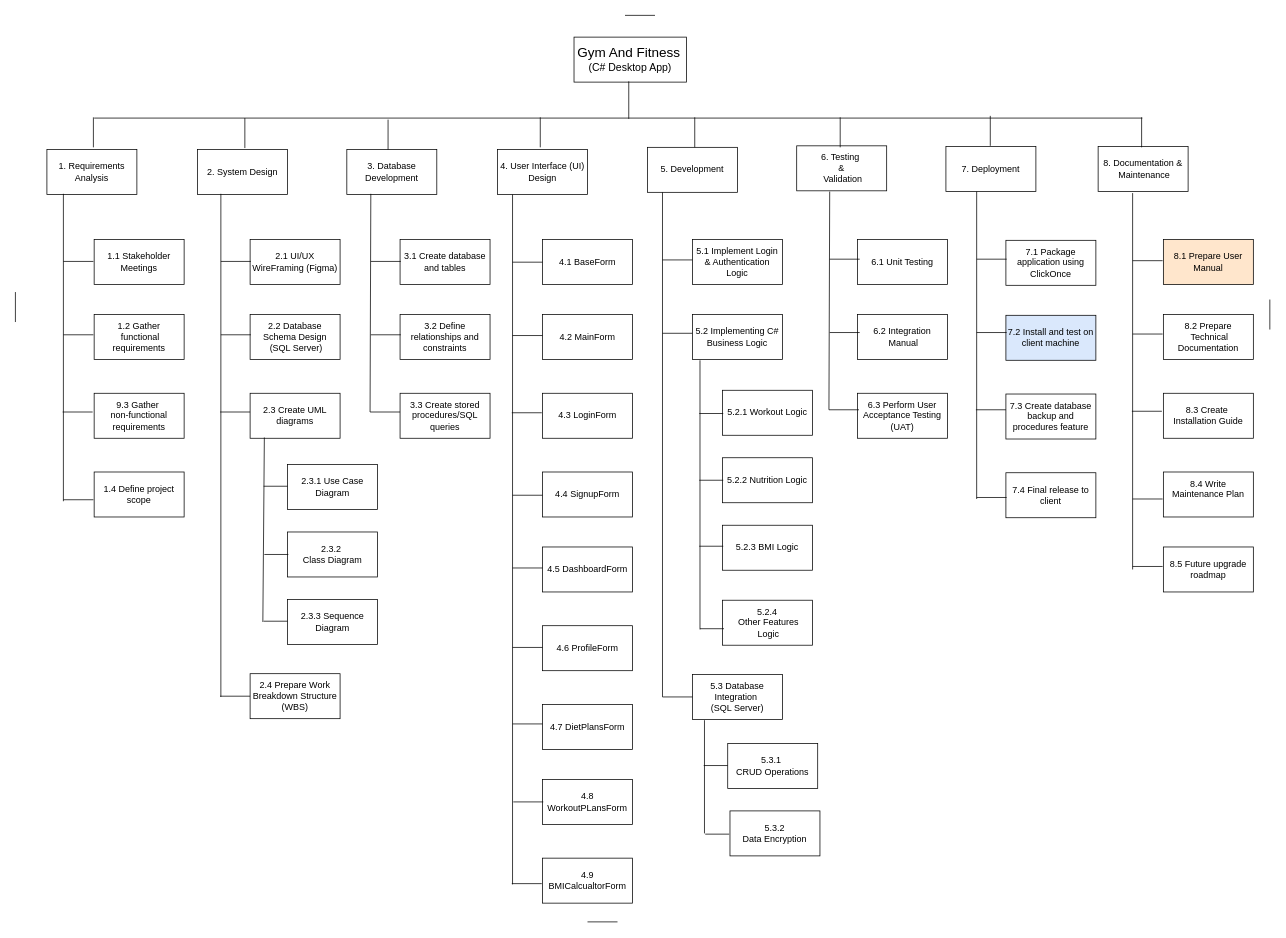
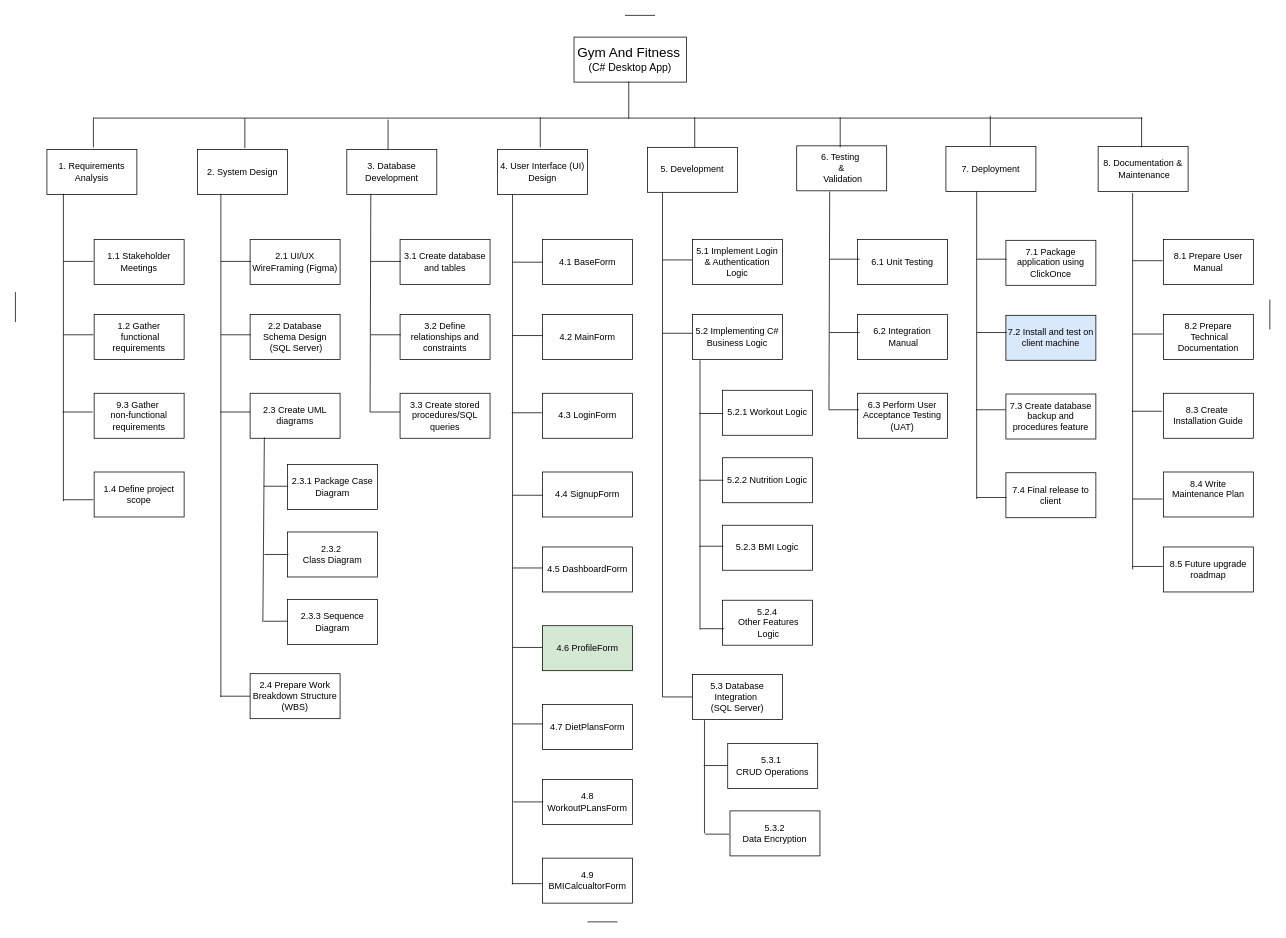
(1209, 262) -> (1209, 262)
(333, 487) -> (333, 487)
(588, 648) -> (588, 648)
